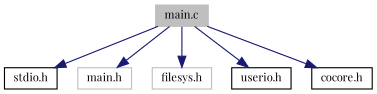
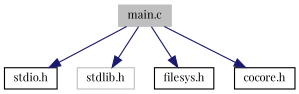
(105, 78) -> (106, 78)
(182, 78) -> (184, 78)
(261, 78) -> none
